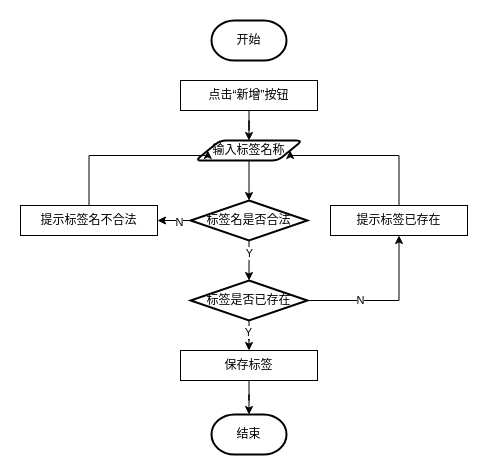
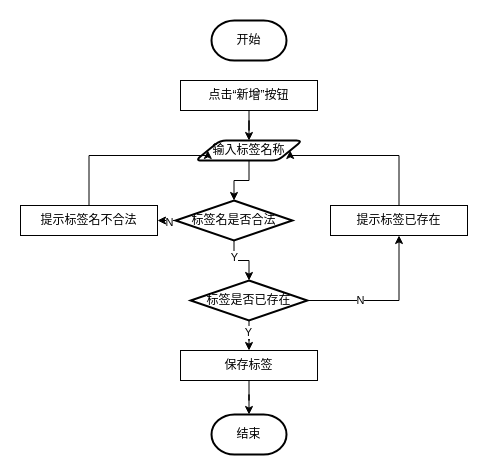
(249, 221) -> (234, 221)
